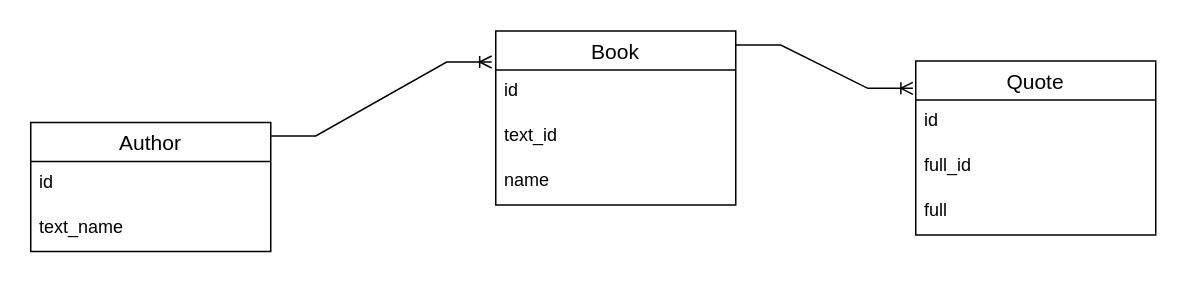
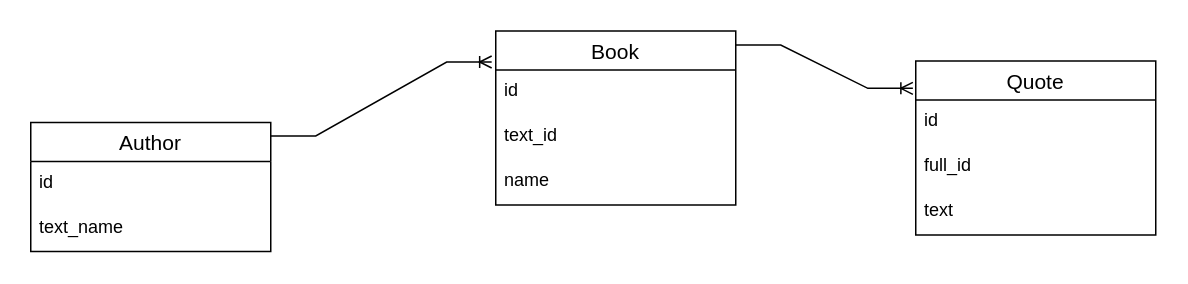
(939, 210) -> (944, 210)
